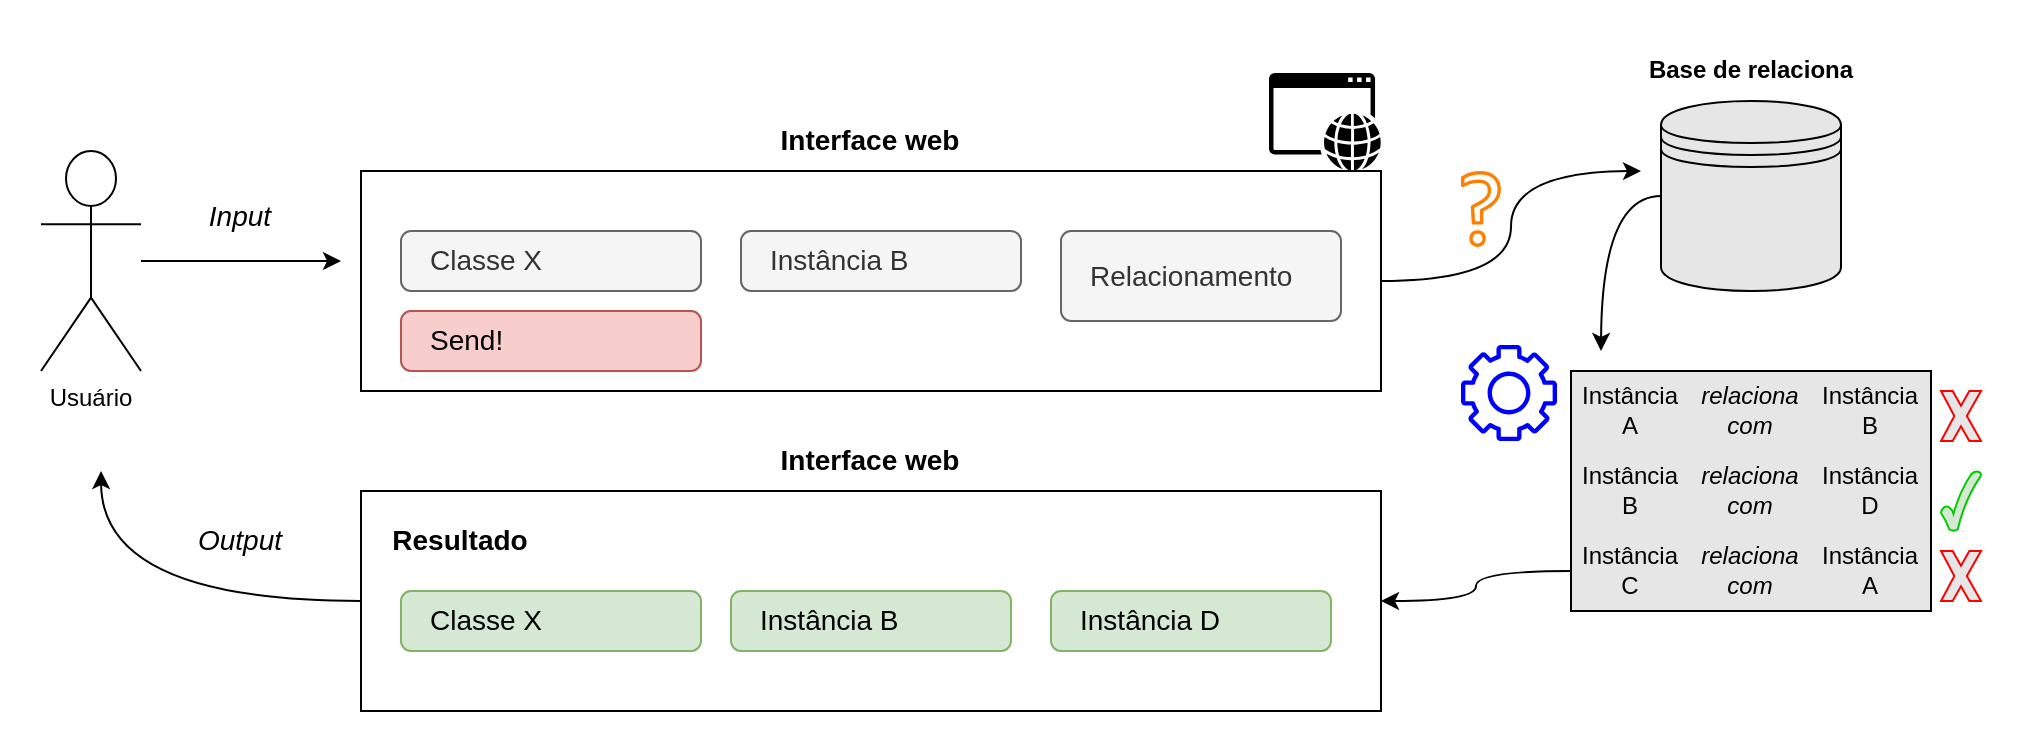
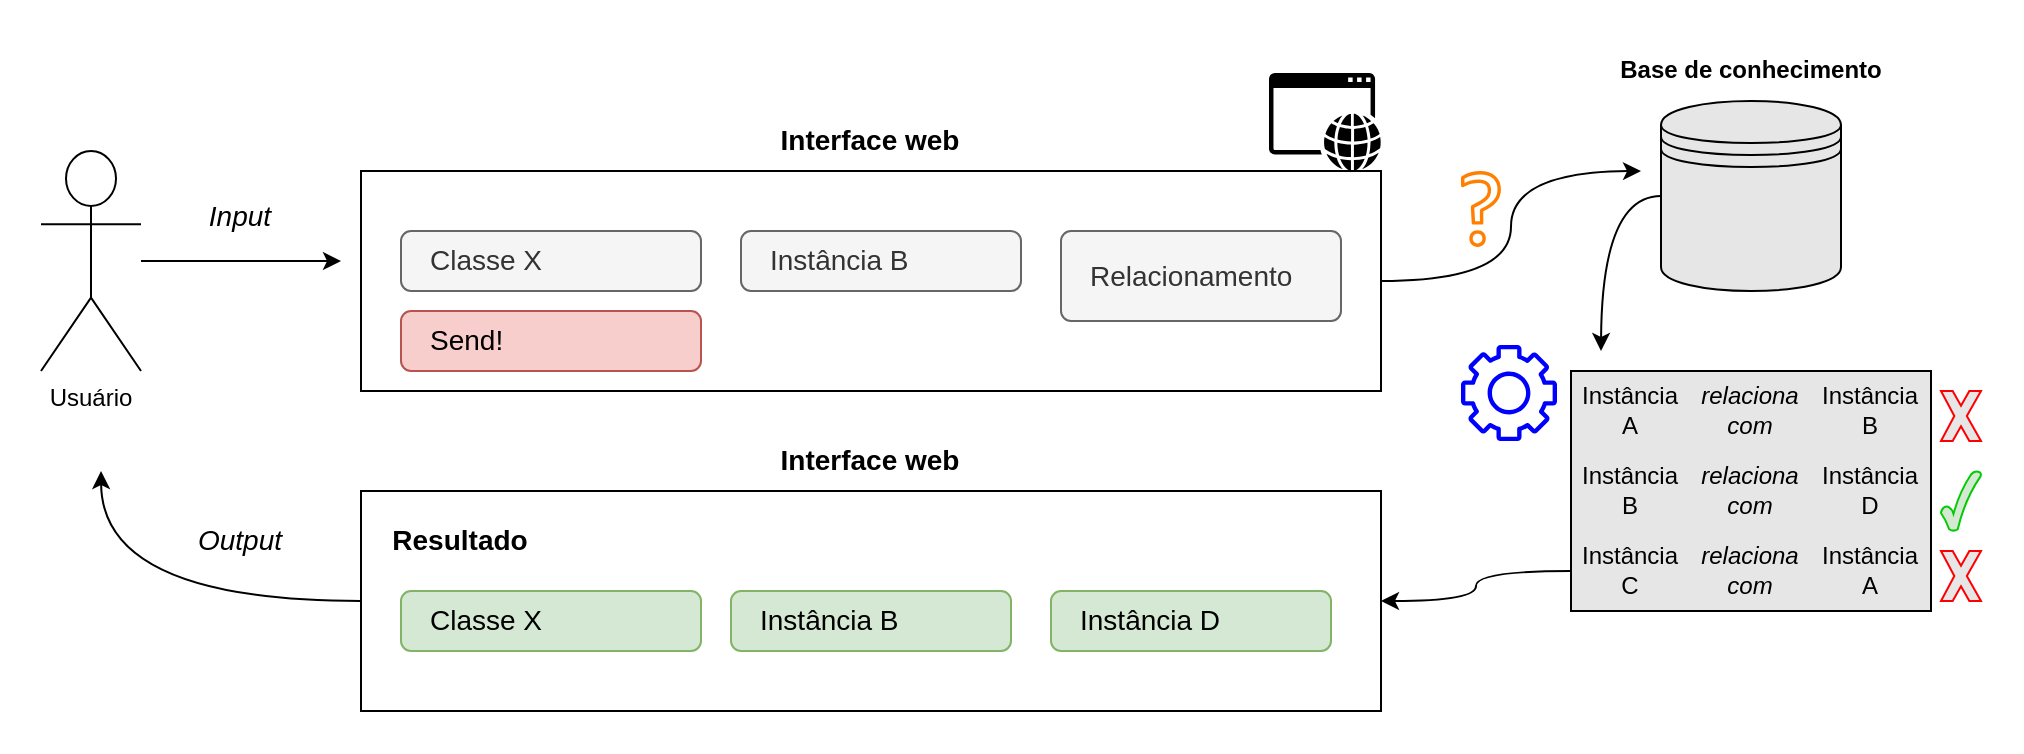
(1752, 71) -> (1752, 71)
